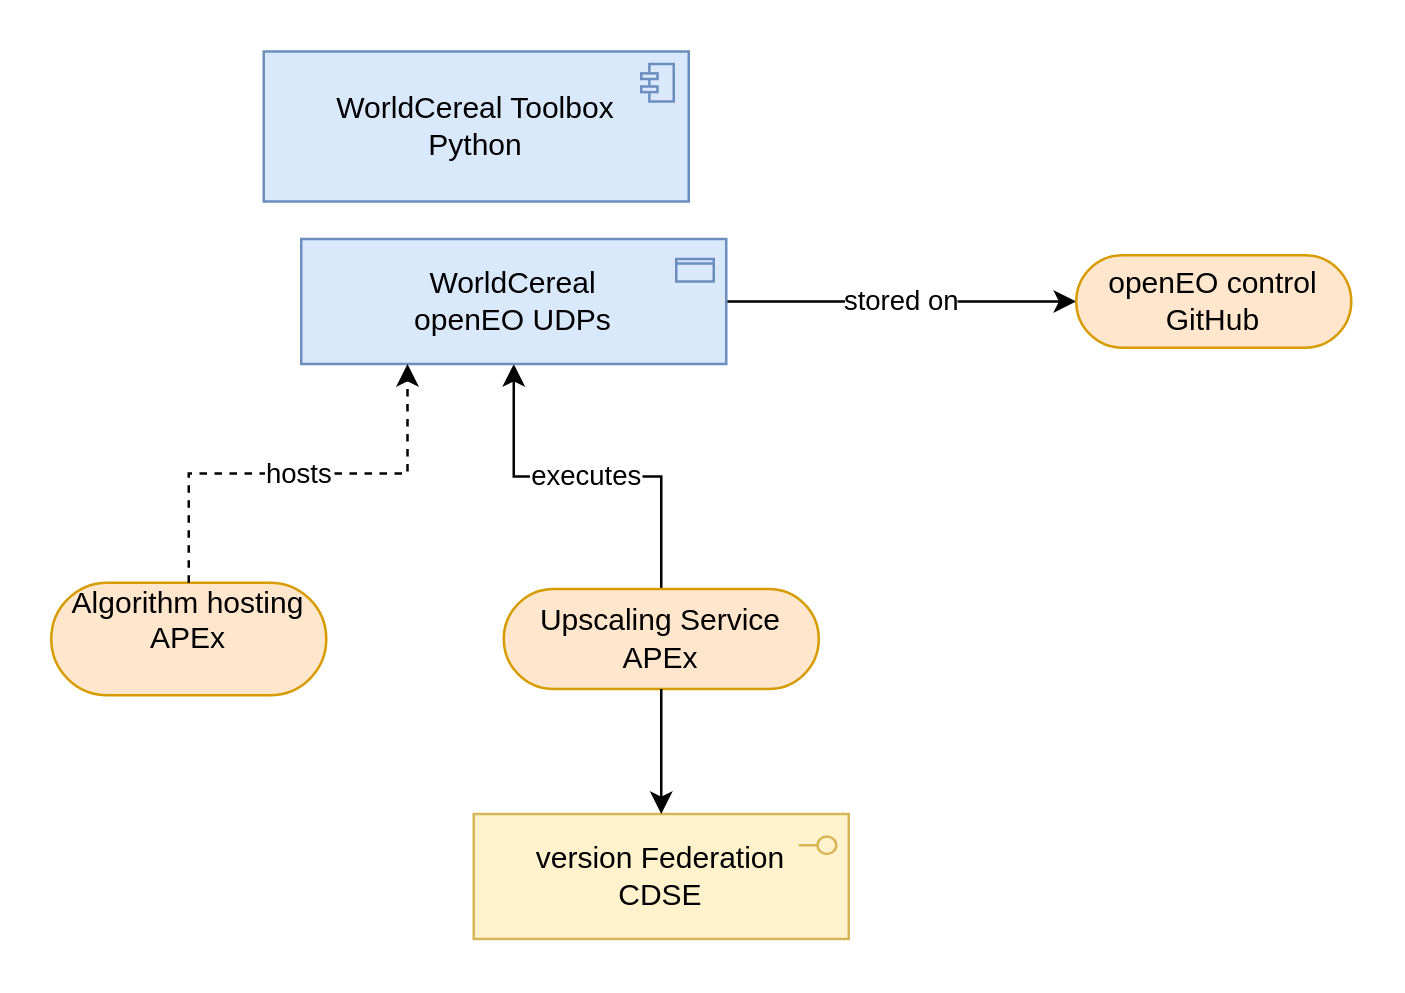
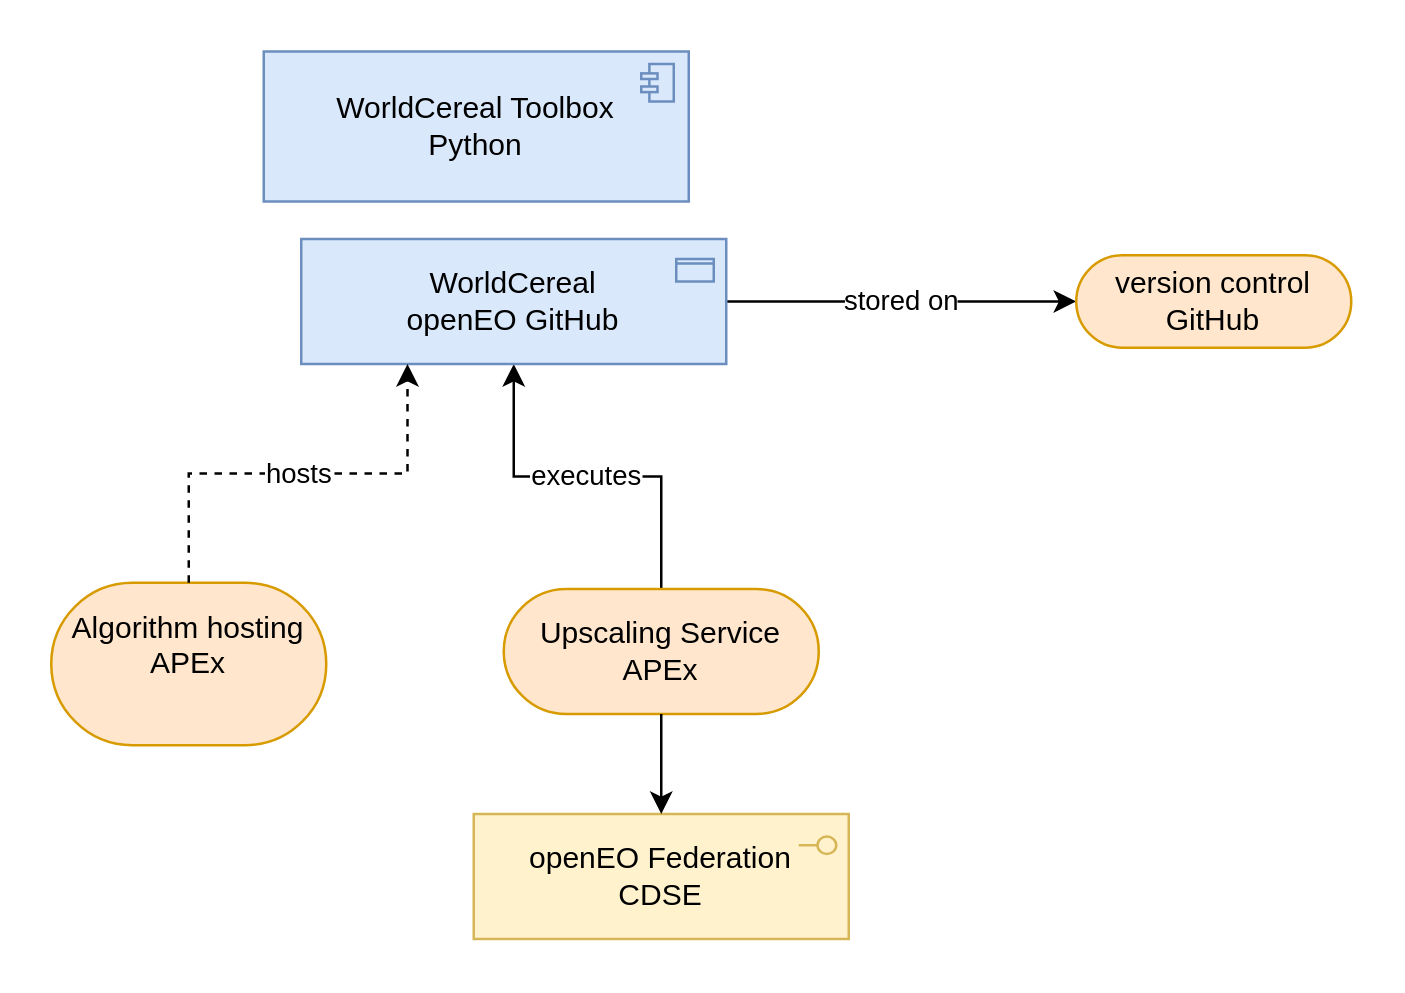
(514, 301) -> (514, 301)
(1214, 301) -> (1214, 301)
(189, 639) -> (189, 664)
(661, 639) -> (661, 651)
(661, 876) -> (661, 876)
